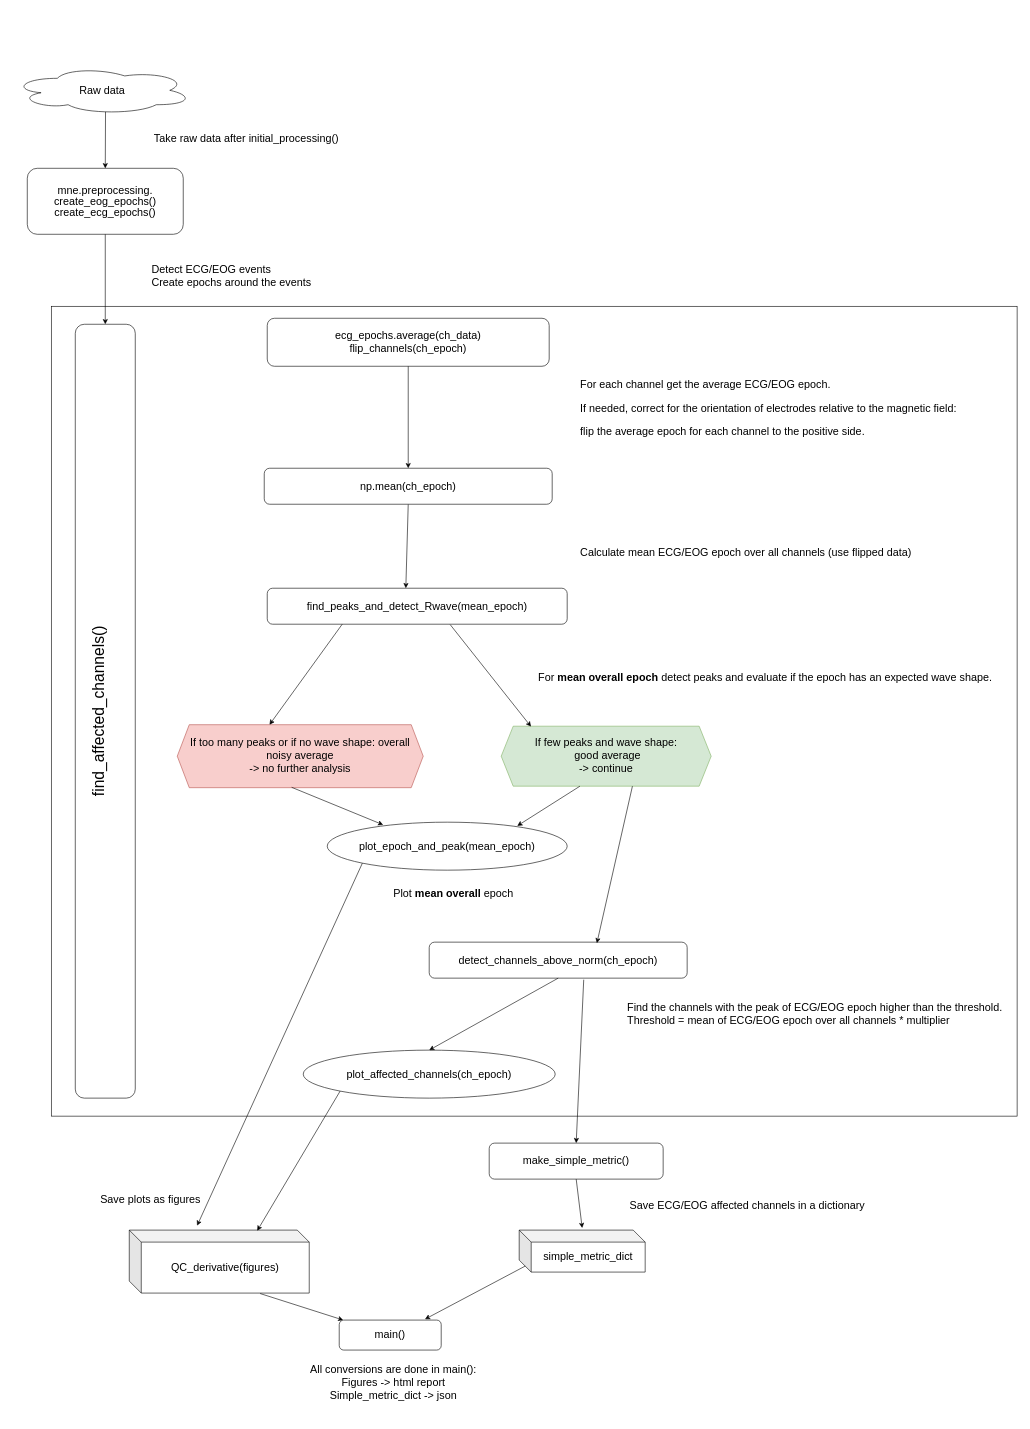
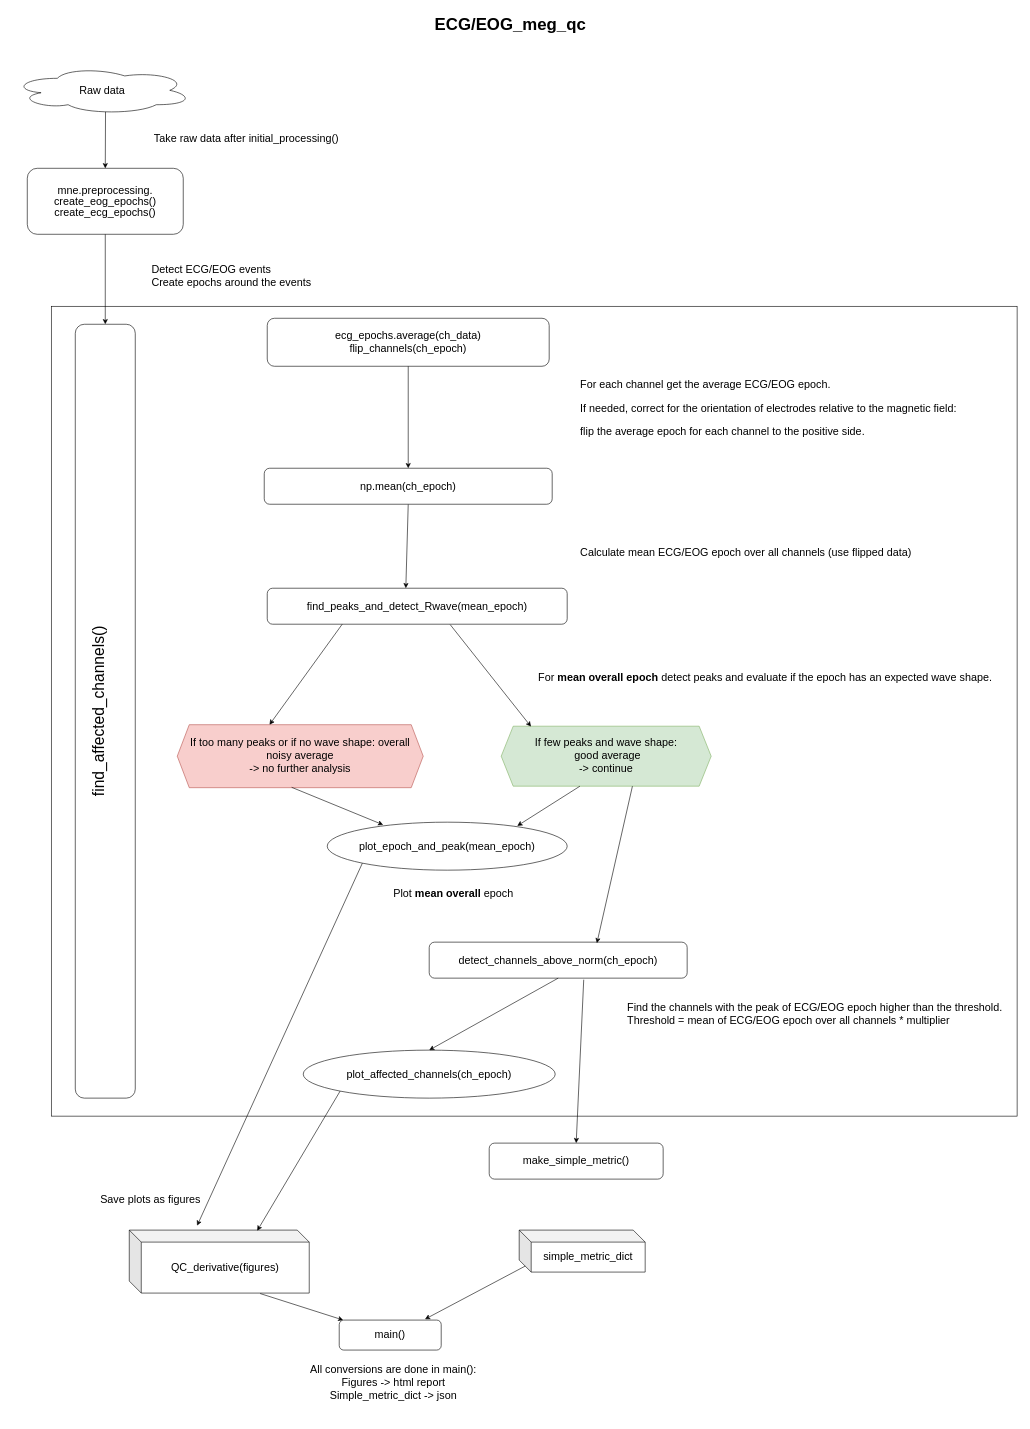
none -> (510, 24)
(579, 1200) -> none
(747, 1206) -> none
